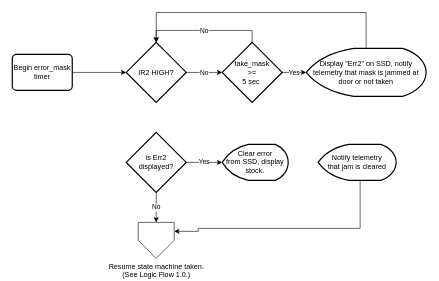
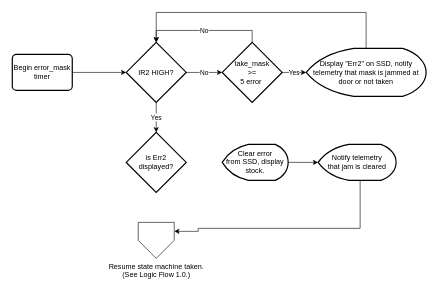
(252, 72) -> (252, 72)
none -> (156, 120)
(202, 162) -> none
none -> (301, 162)
(156, 210) -> none
